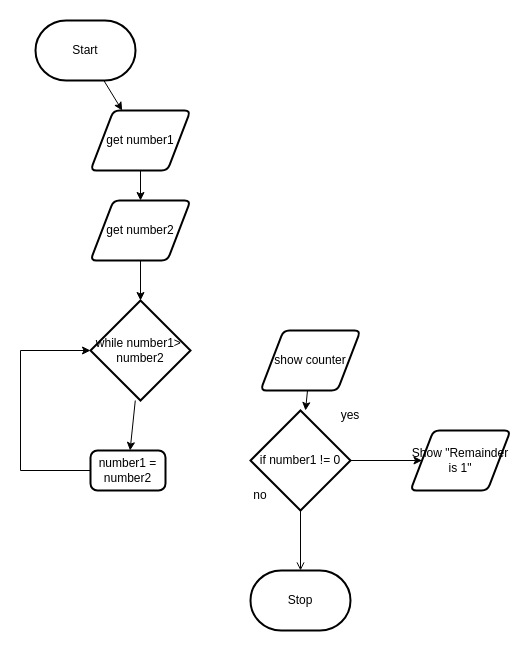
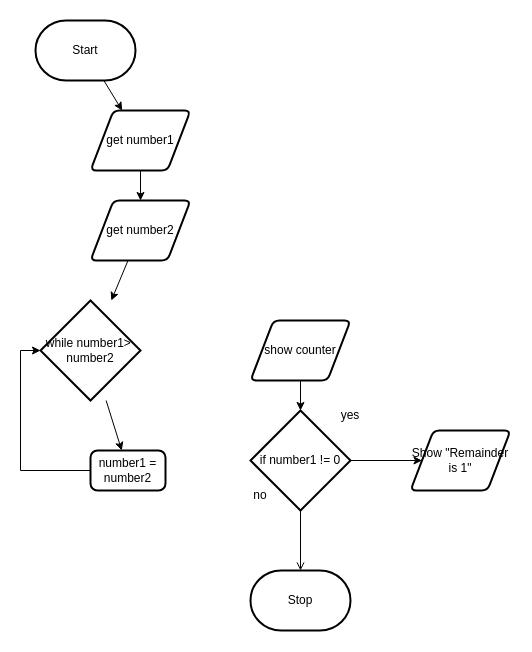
(141, 351) -> (91, 351)
(311, 361) -> (301, 351)
